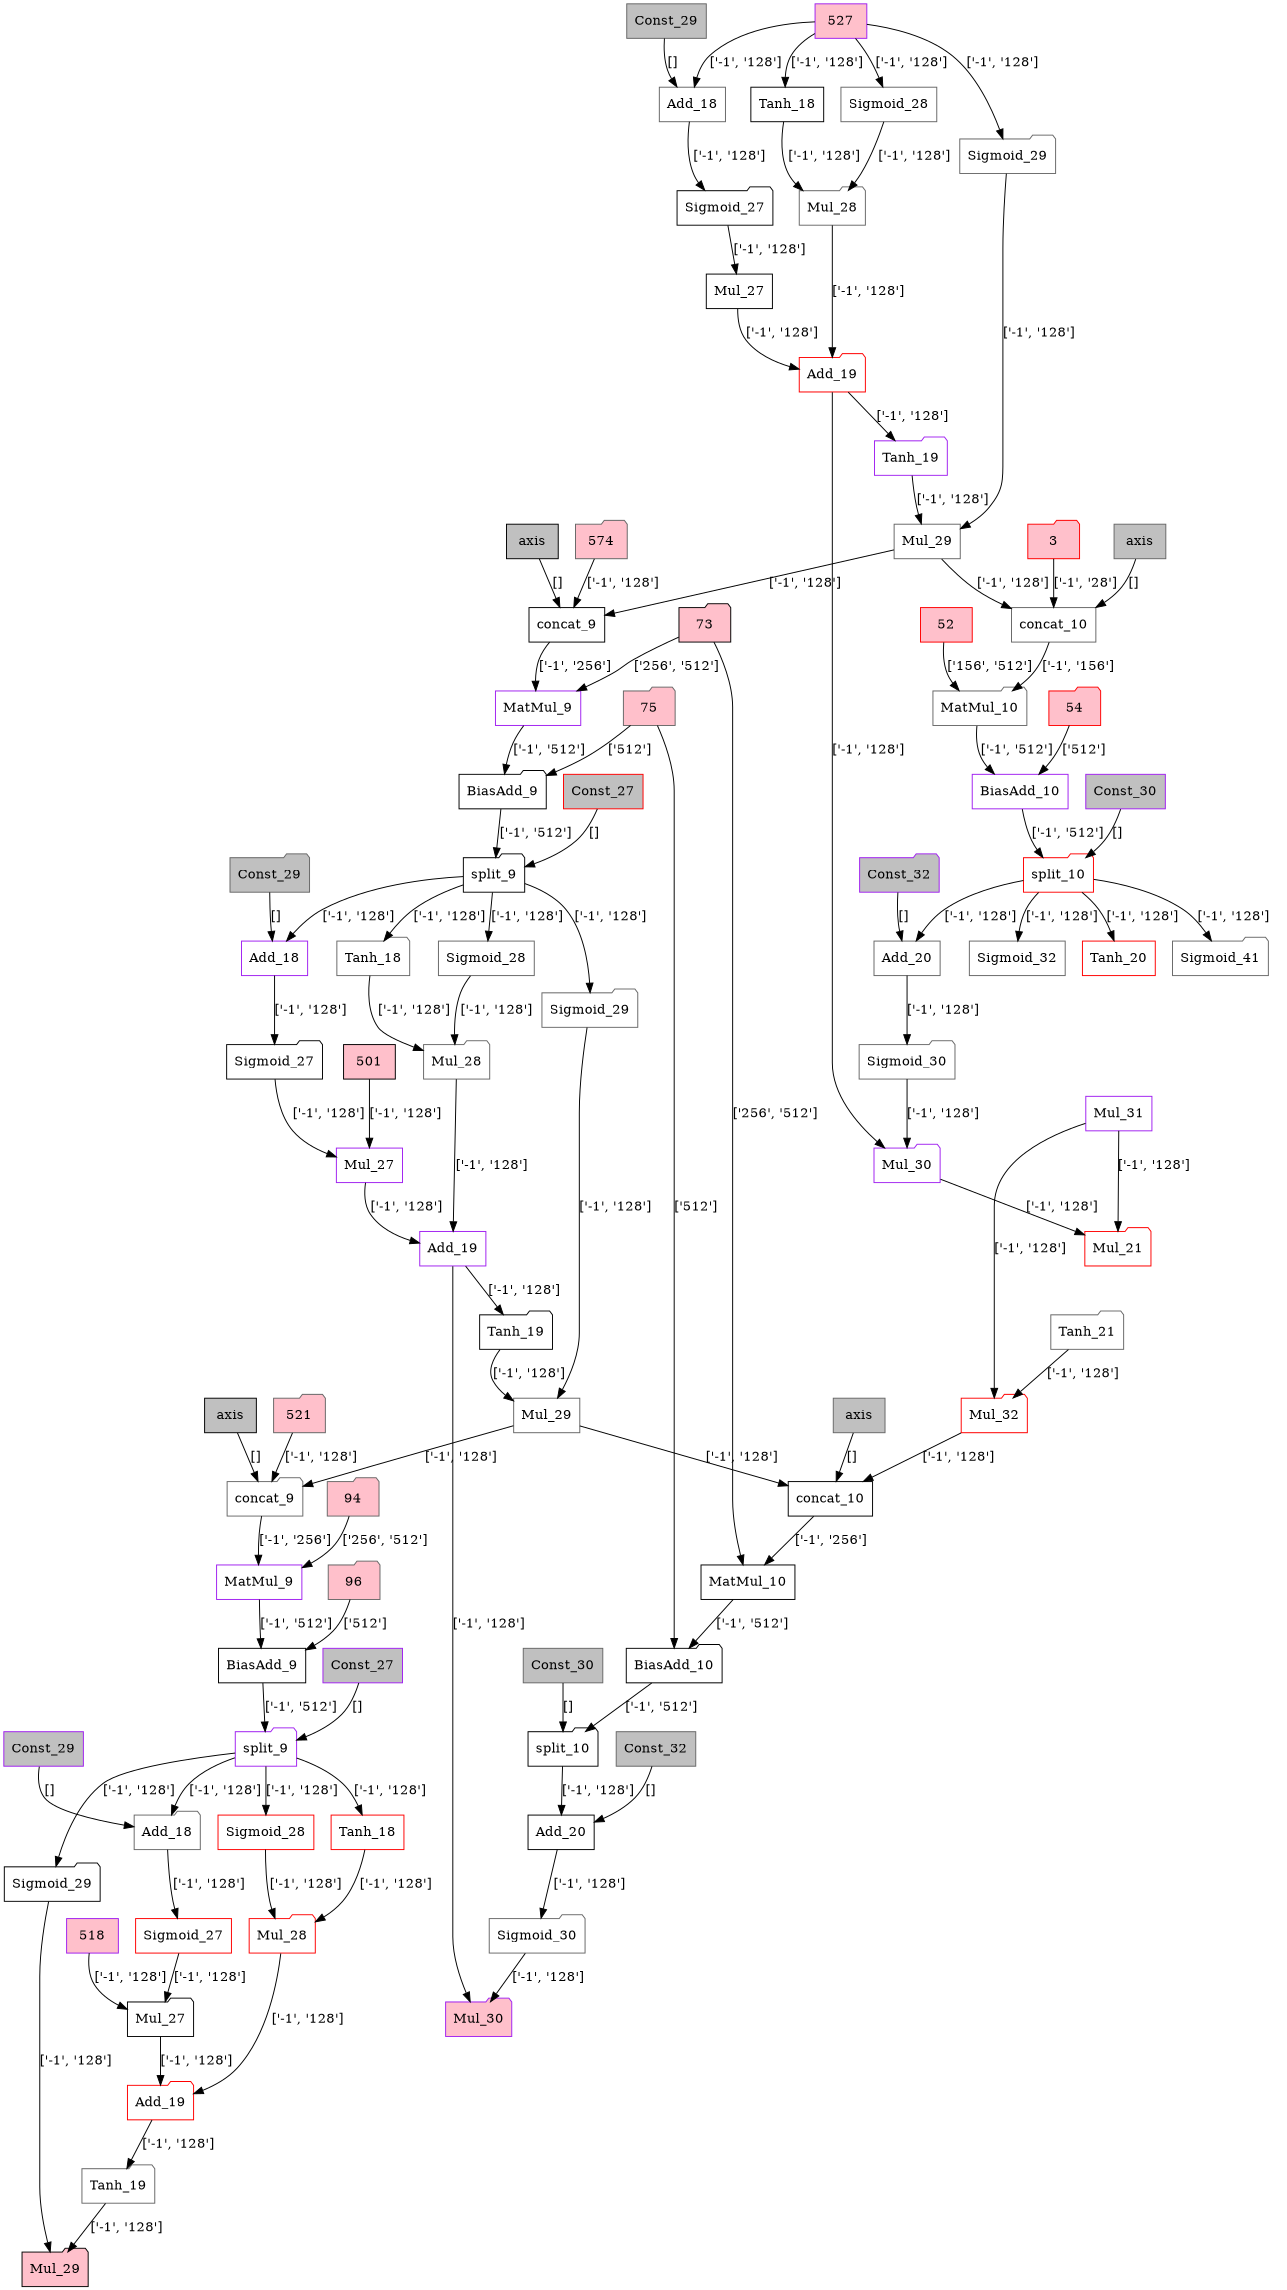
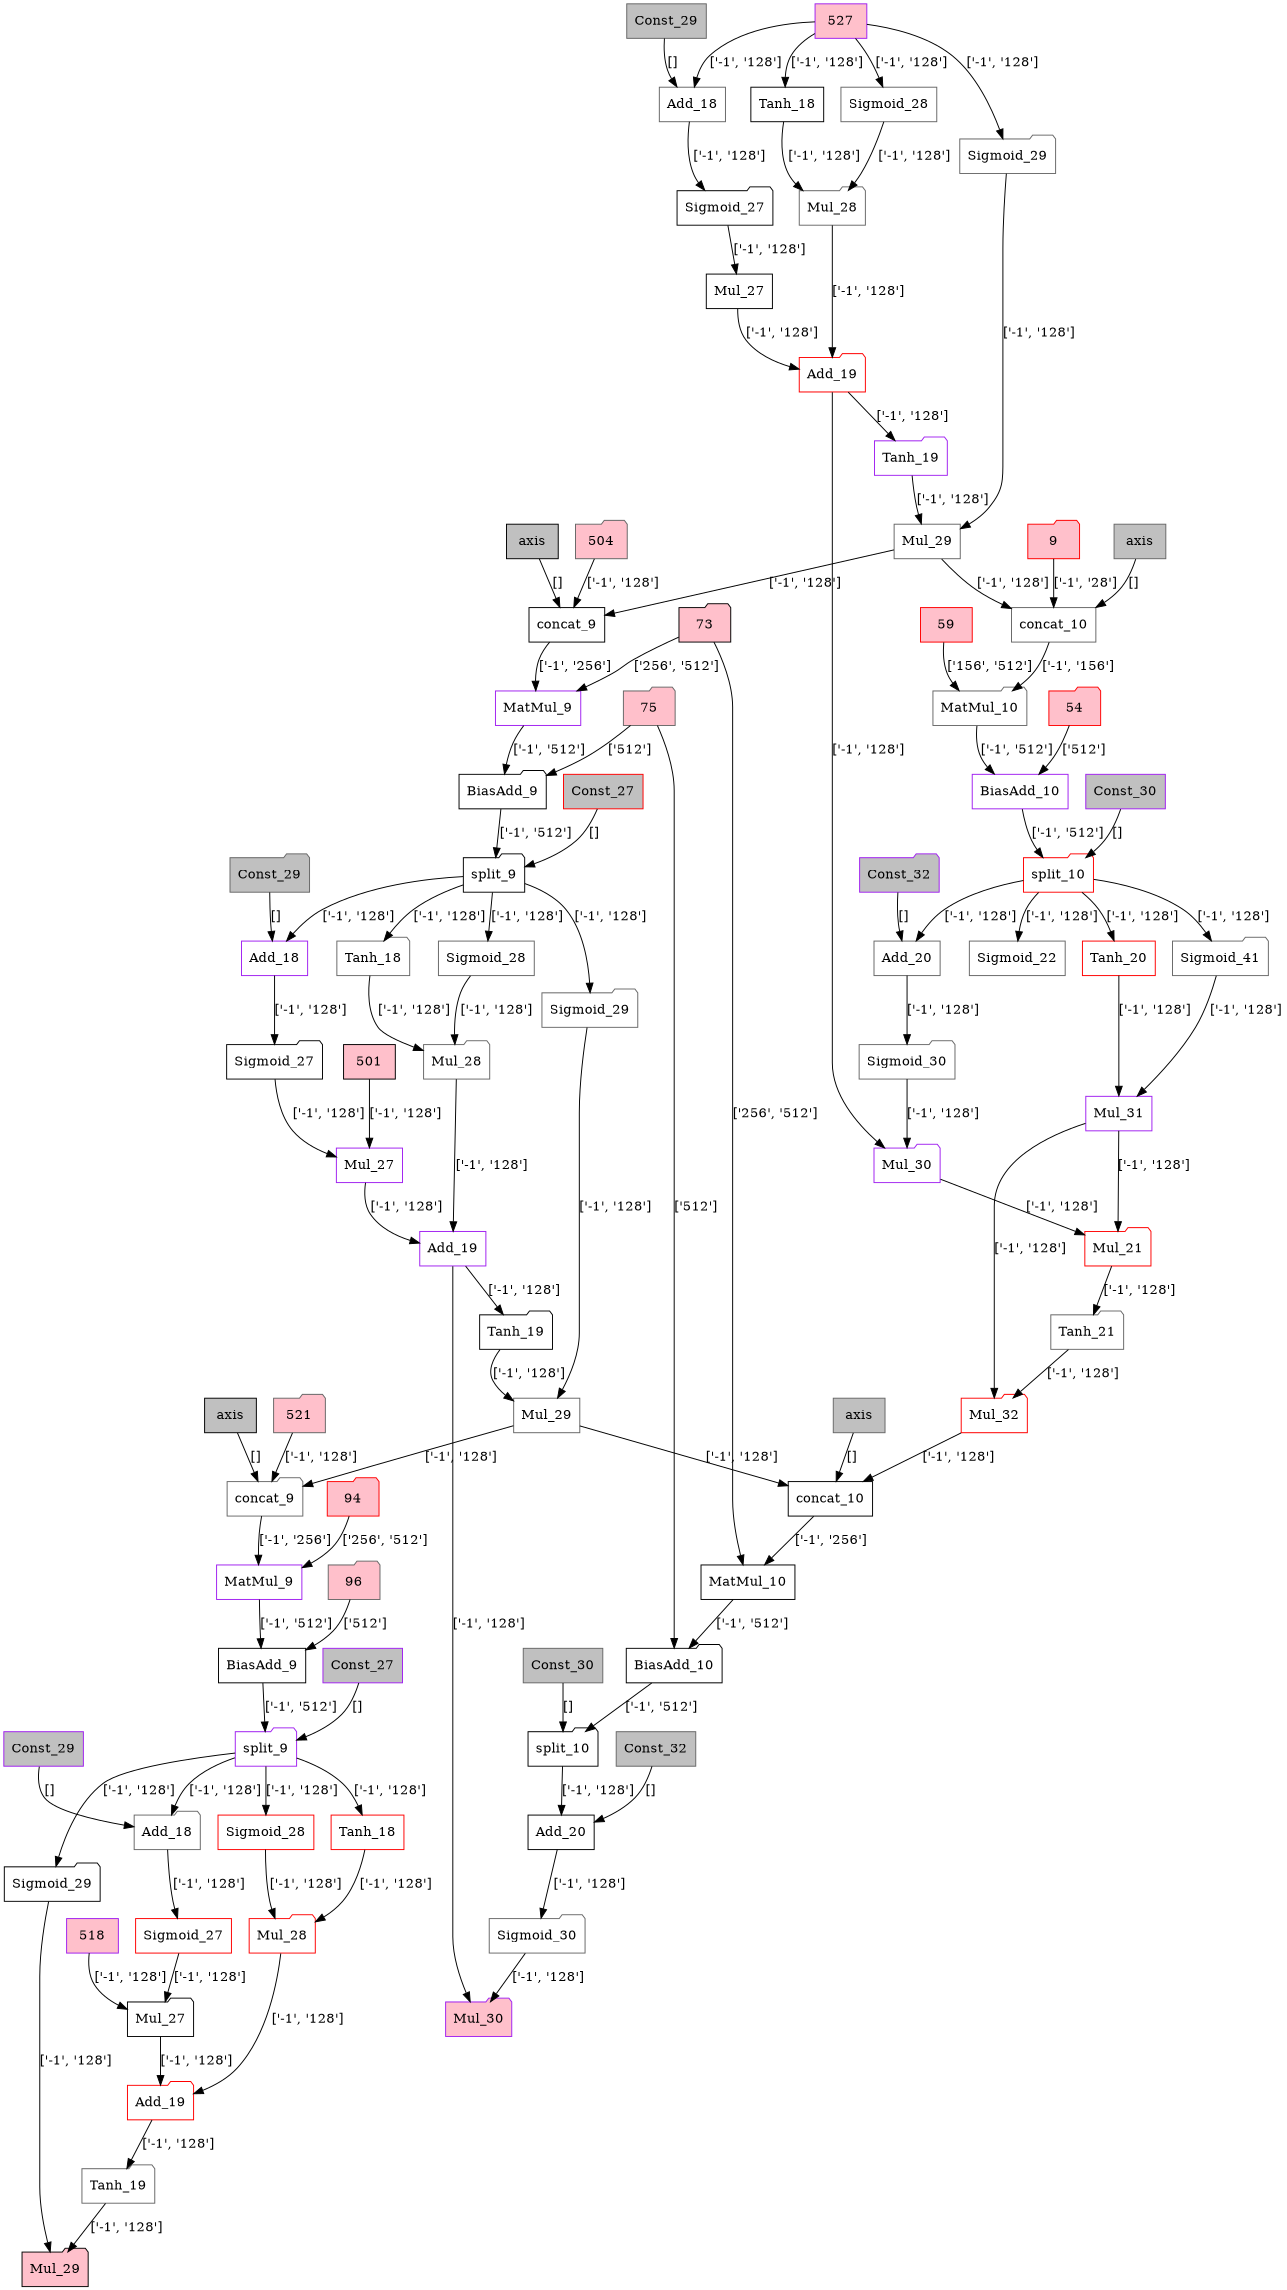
(601, 541) -> (601, 541)
(1054, 541) -> (1054, 541)
(946, 625) -> (946, 625)
(1017, 958) -> (1017, 958)
none -> (1119, 1031)
none -> (1189, 1038)
none -> (1104, 1286)
(353, 1499) -> (353, 1499)
